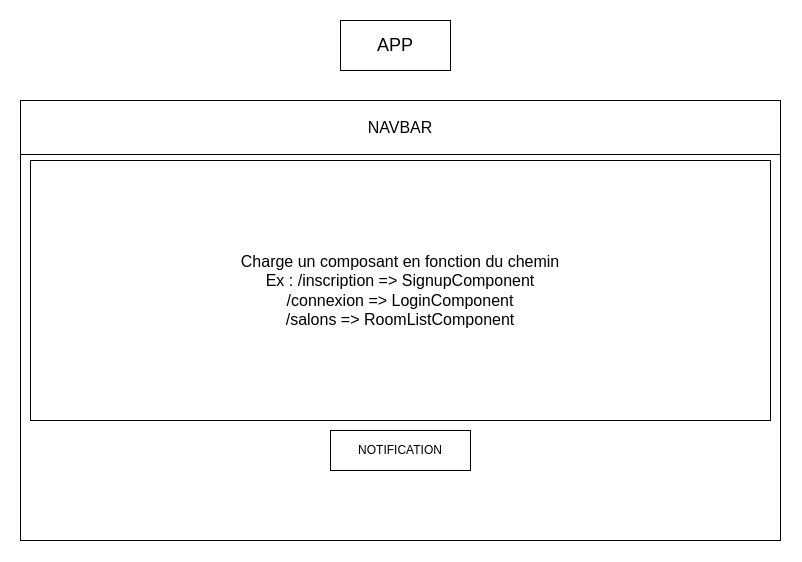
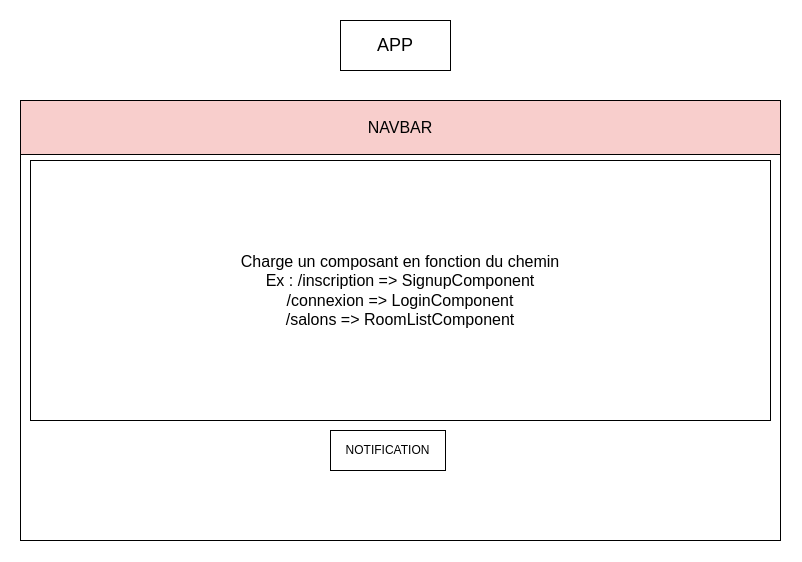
(401, 128) -> (401, 128)
(401, 451) -> (388, 451)
